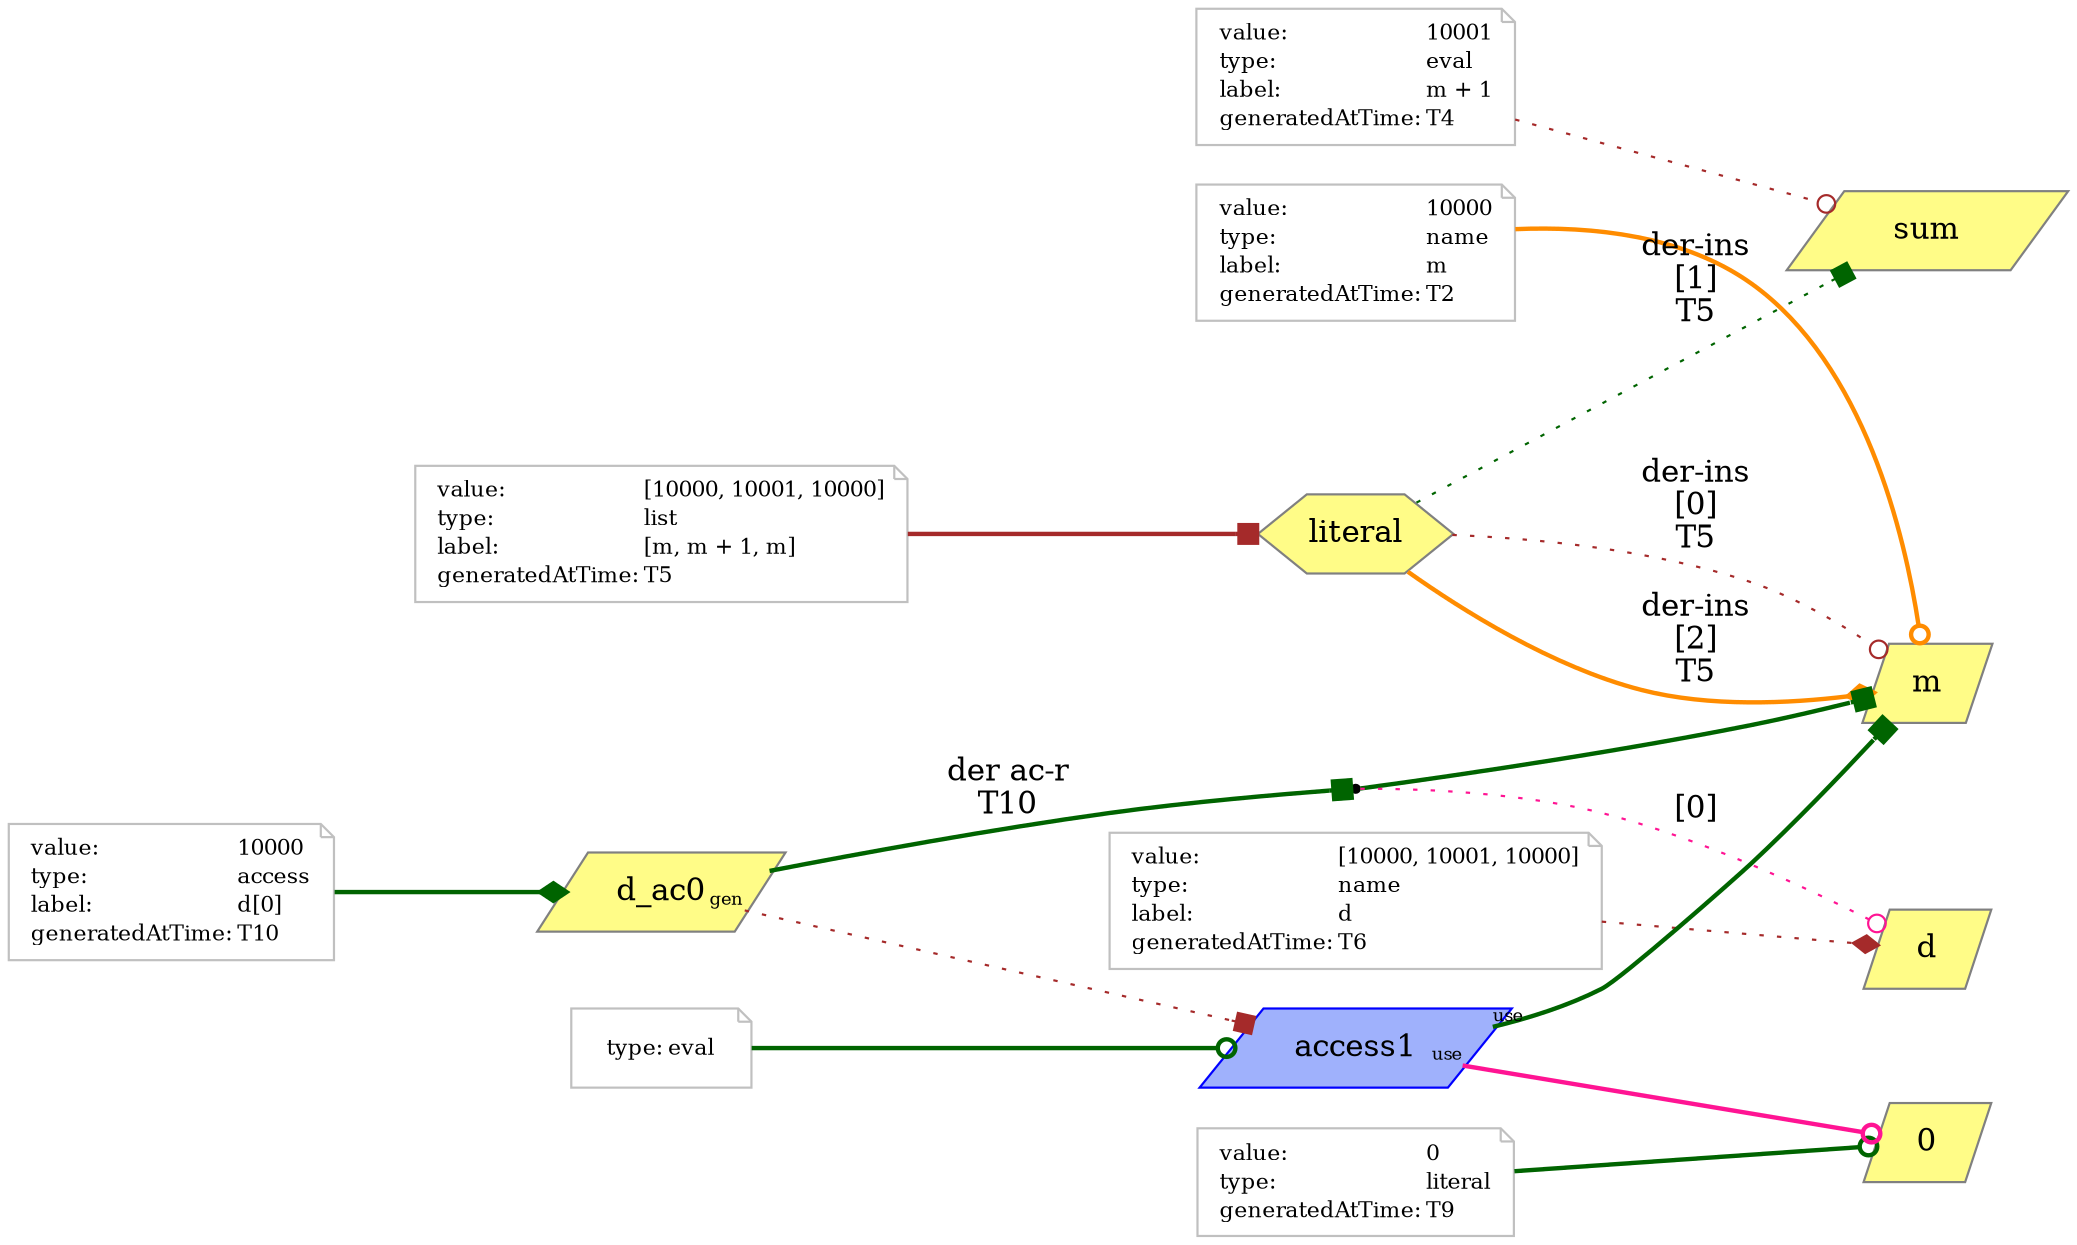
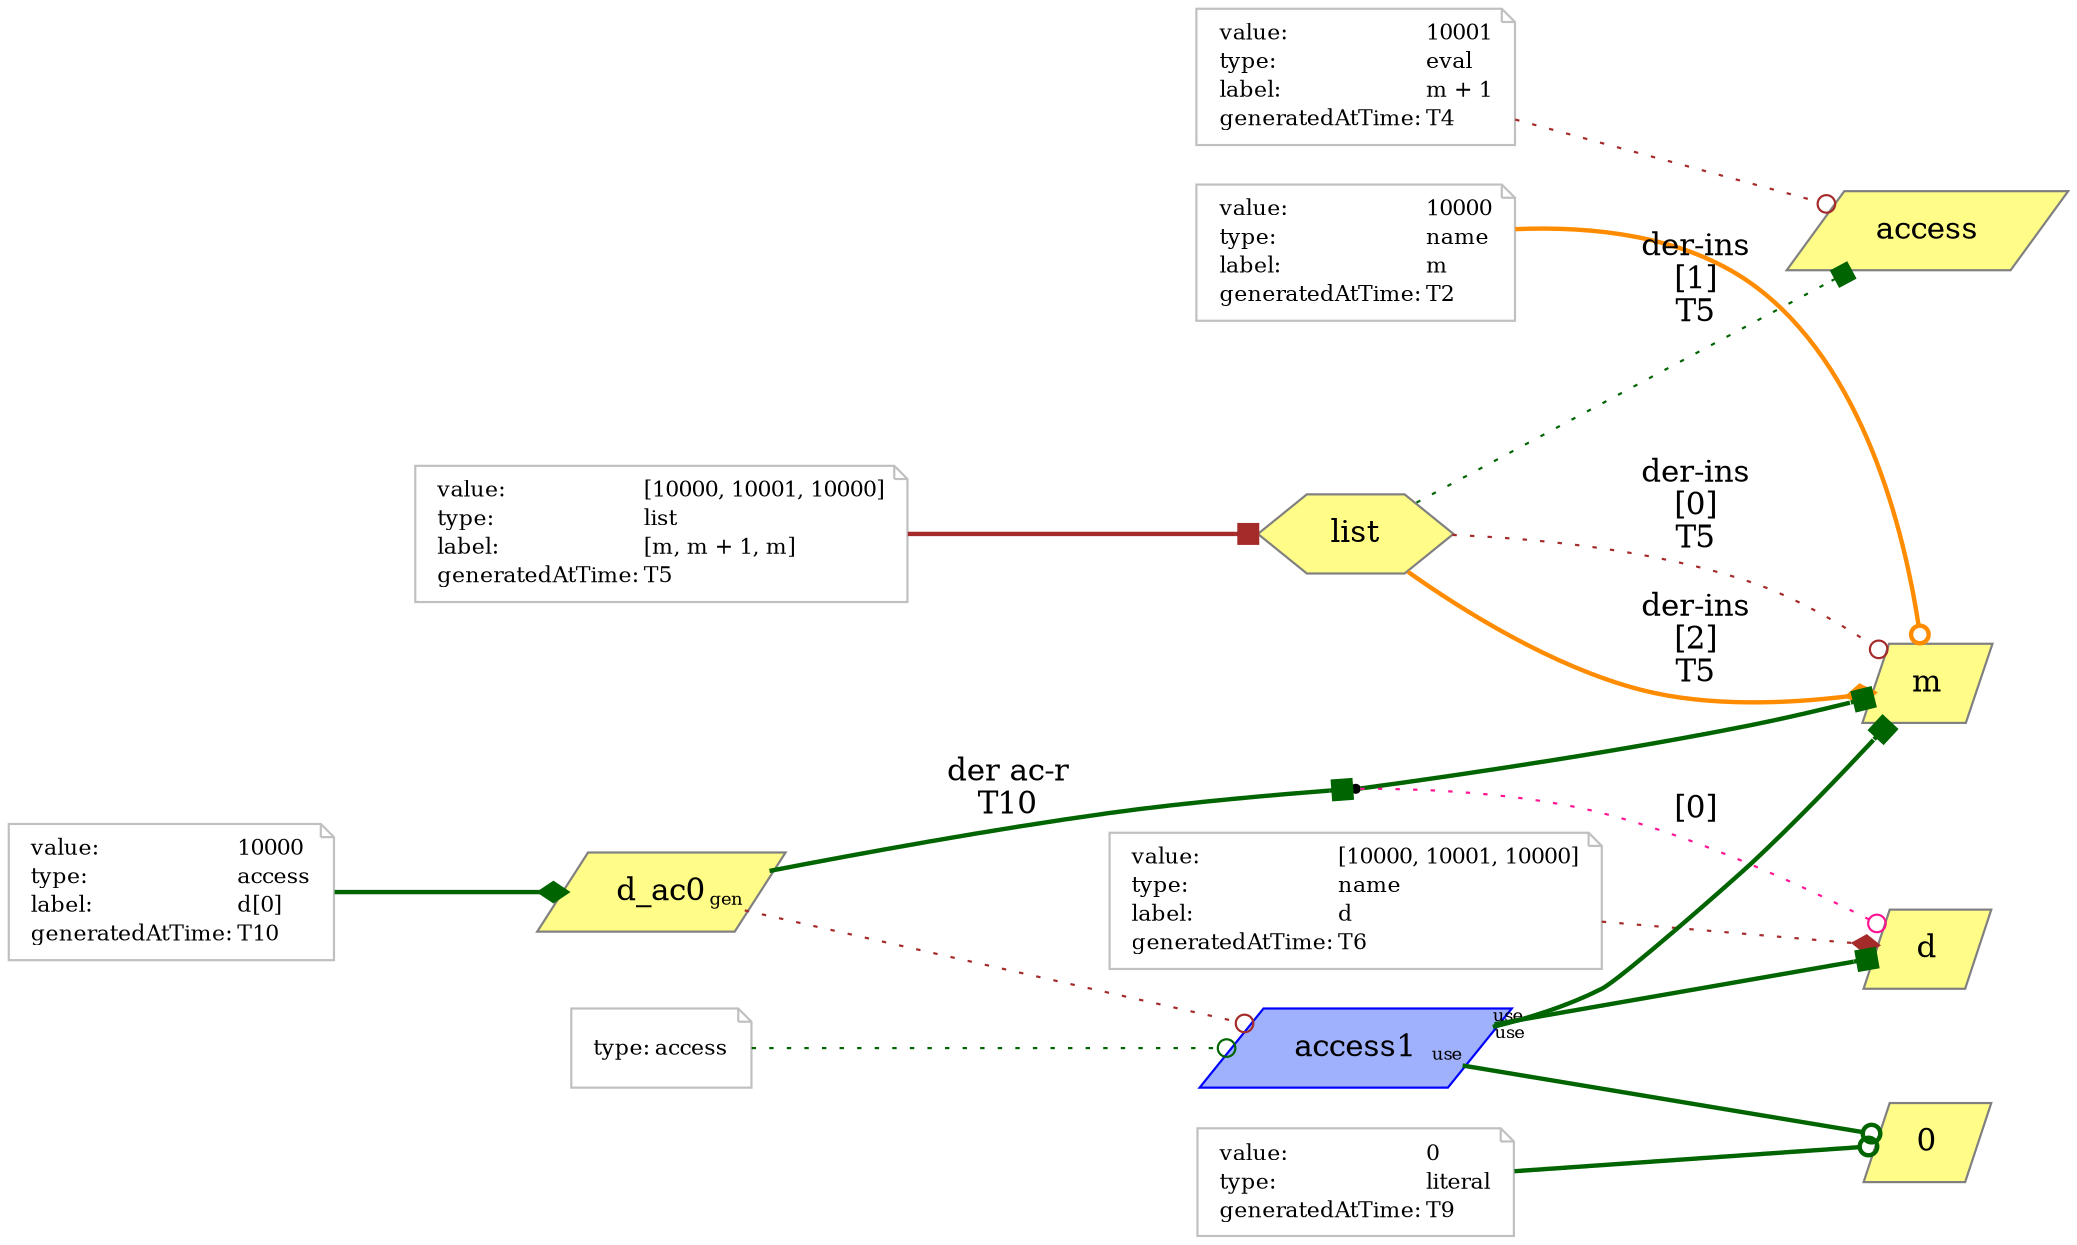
(1927, 231) -> (1927, 231)
(1356, 534) -> (1356, 534)
(990, 966) -> (990, 966)
none -> (1674, 993)
(692, 1048) -> (692, 1048)
(984, 1048) -> (984, 1048)
(1663, 1099) -> (1663, 1099)
